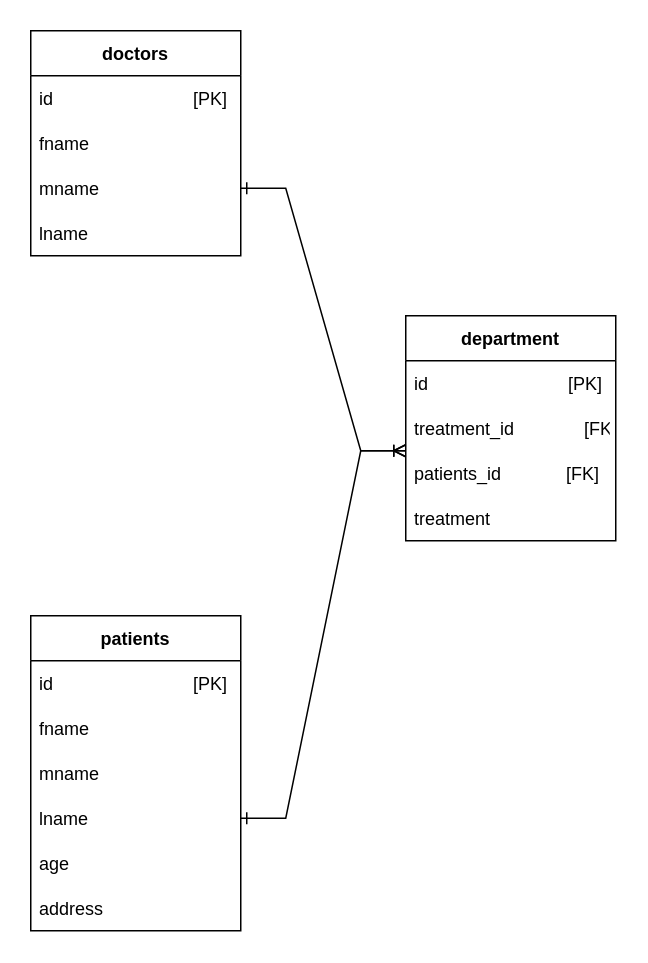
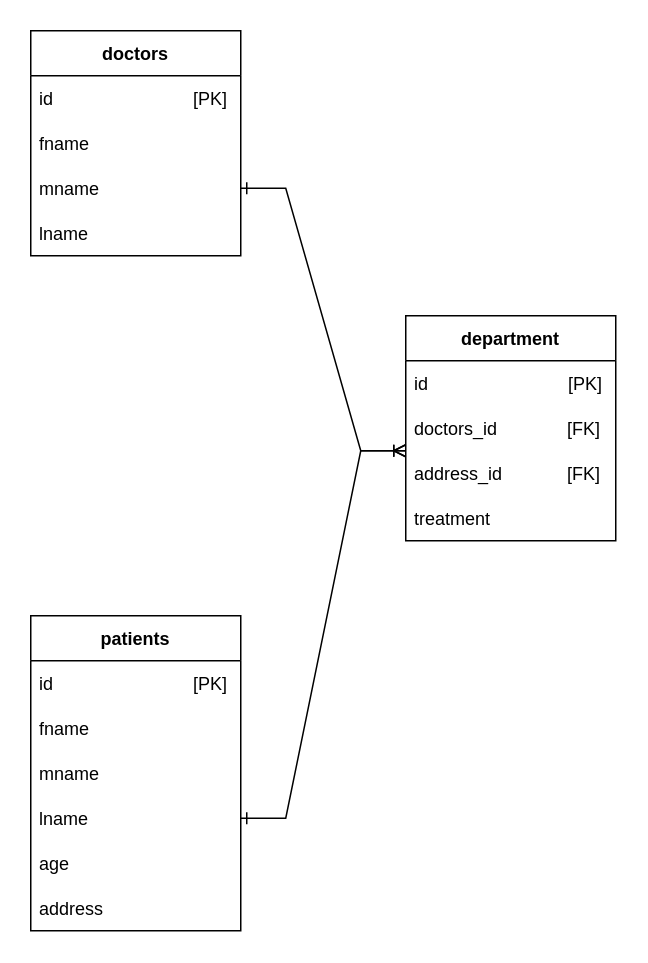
(546, 429) -> (536, 429)
(550, 474) -> (548, 474)
